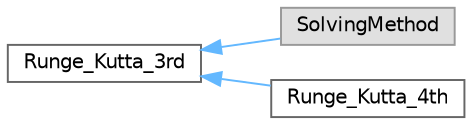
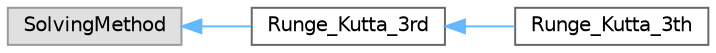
(251, 43) -> (226, 26)
(368, 99) -> (612, 26)
